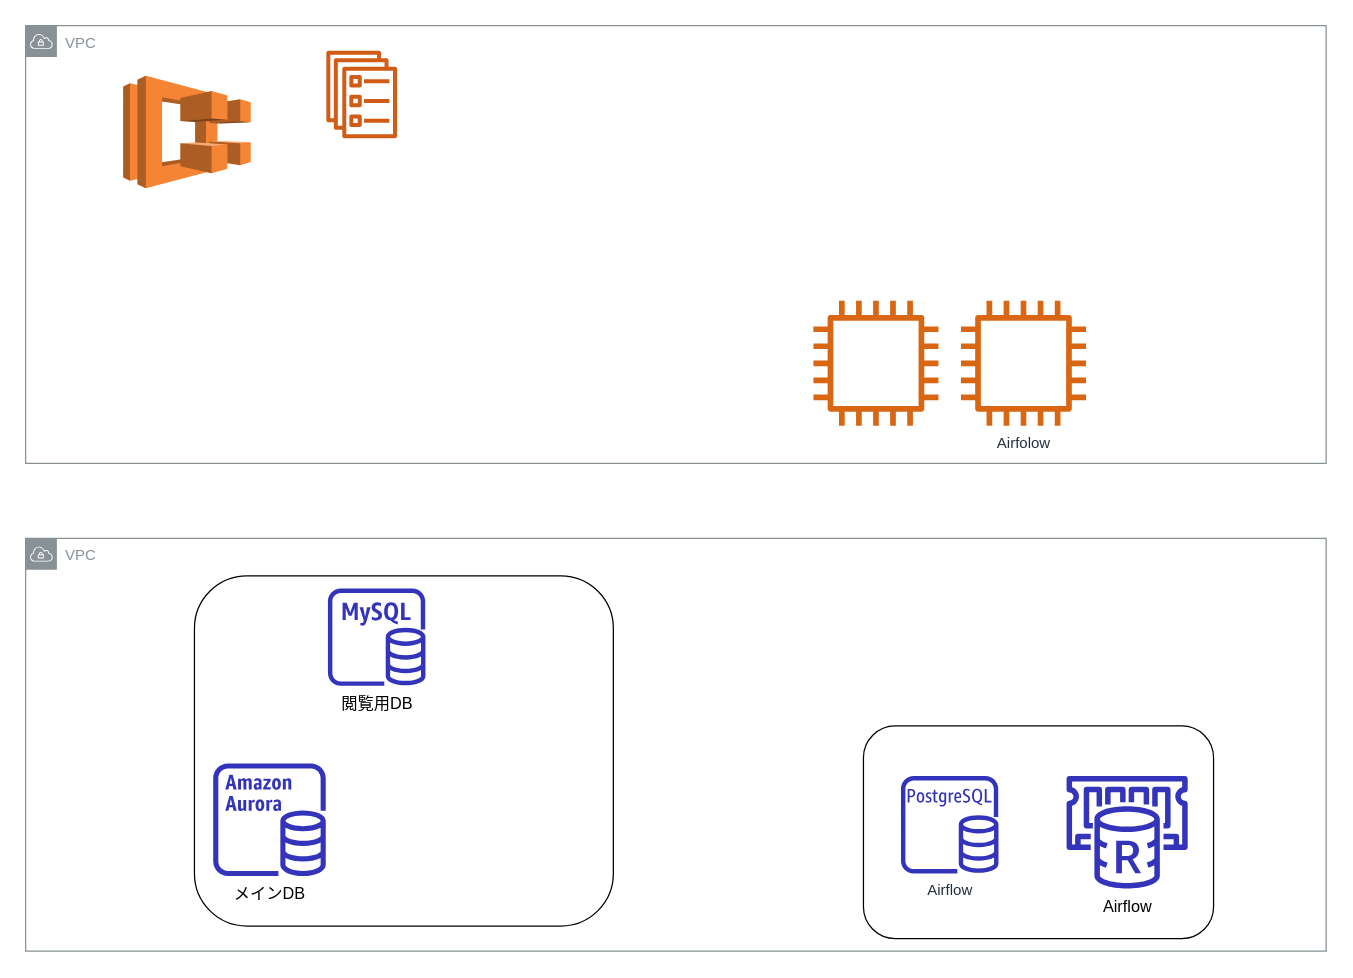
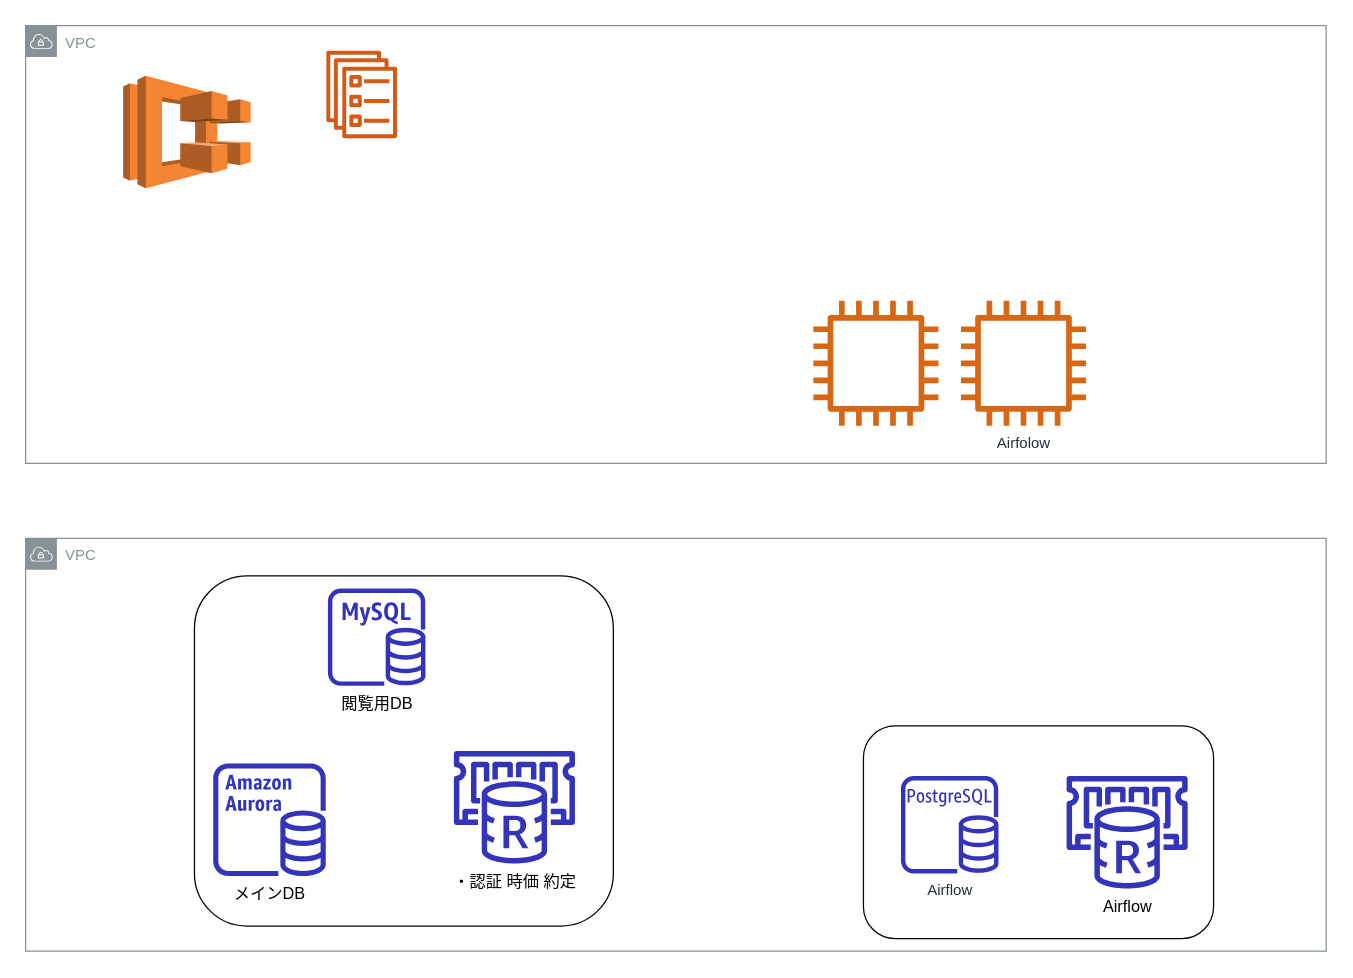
none -> (514, 807)
